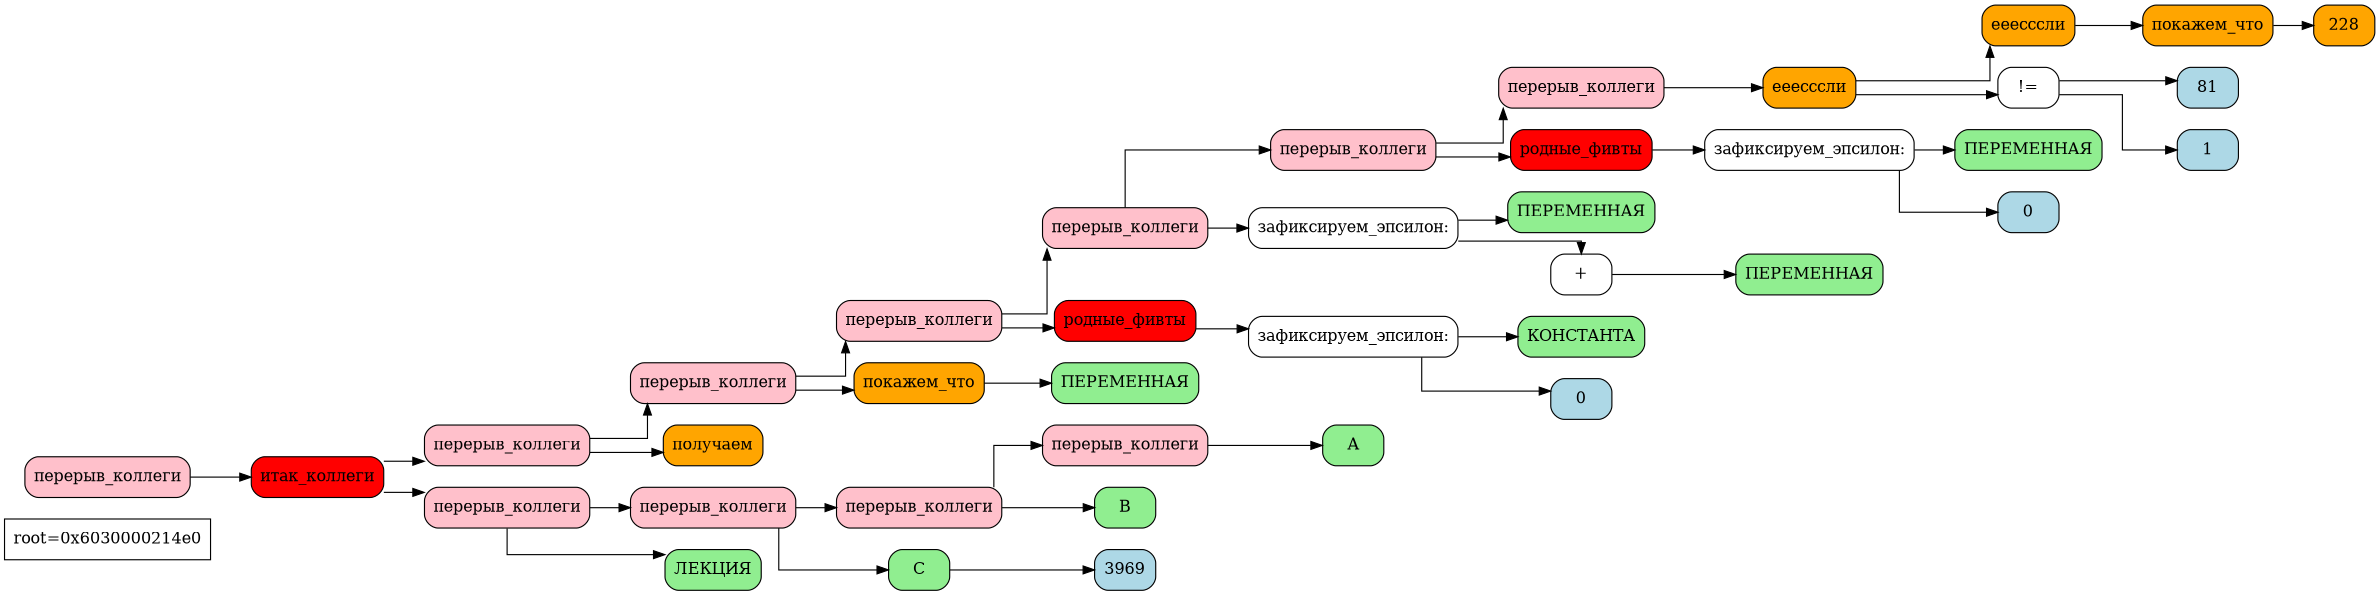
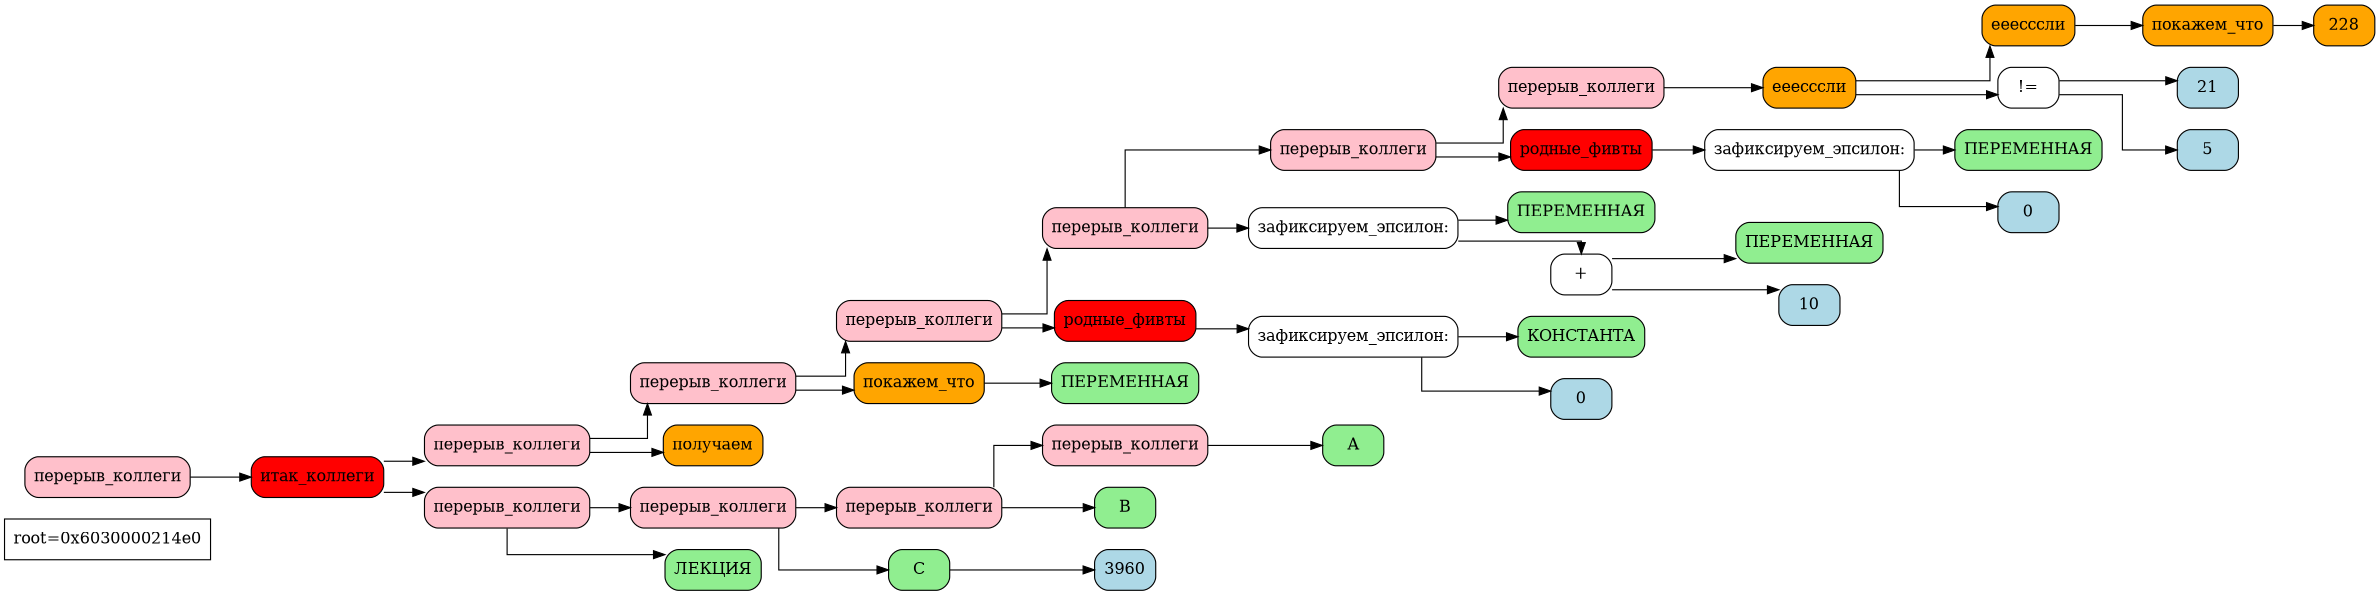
(2208, 88) -> (2208, 88)
(2208, 150) -> (2208, 150)
none -> (1809, 305)
(1125, 570) -> (1125, 570)
